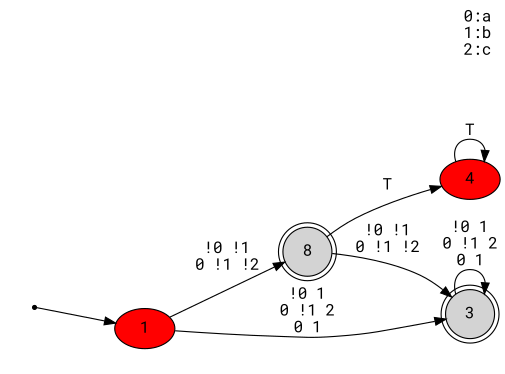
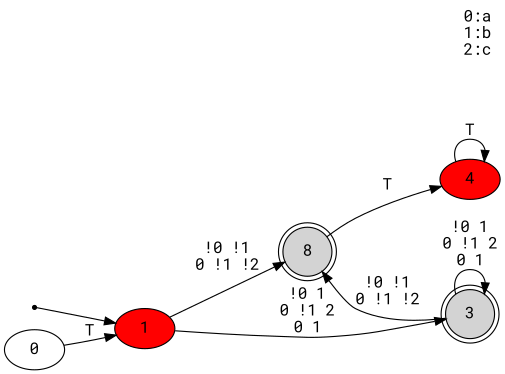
(390, 264) -> (381, 317)
none -> (35, 350)
